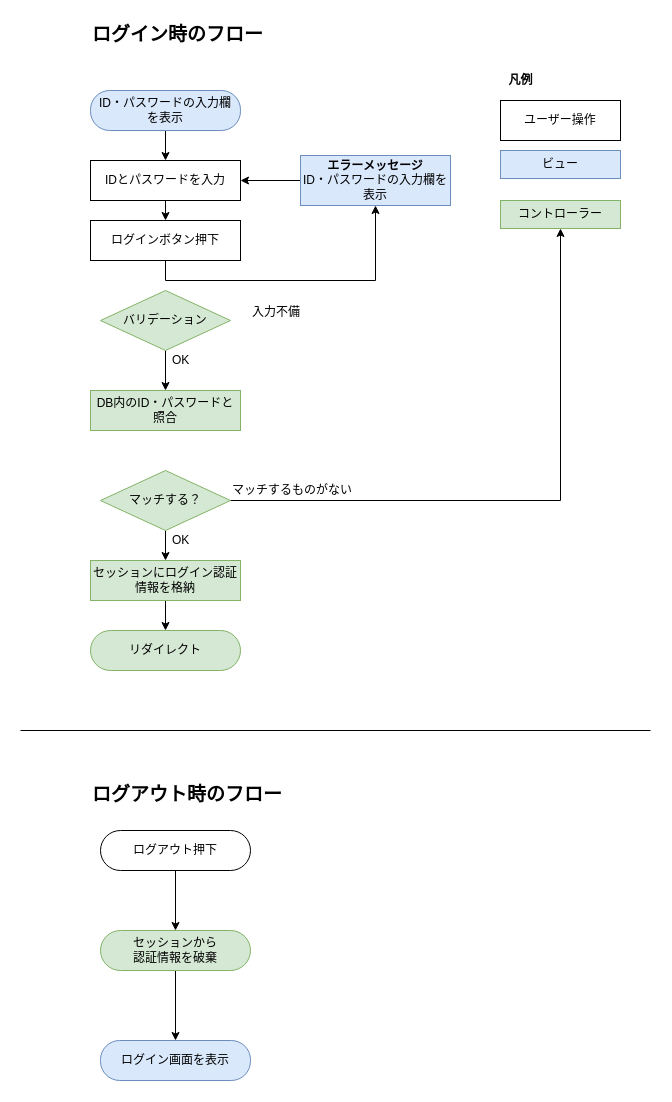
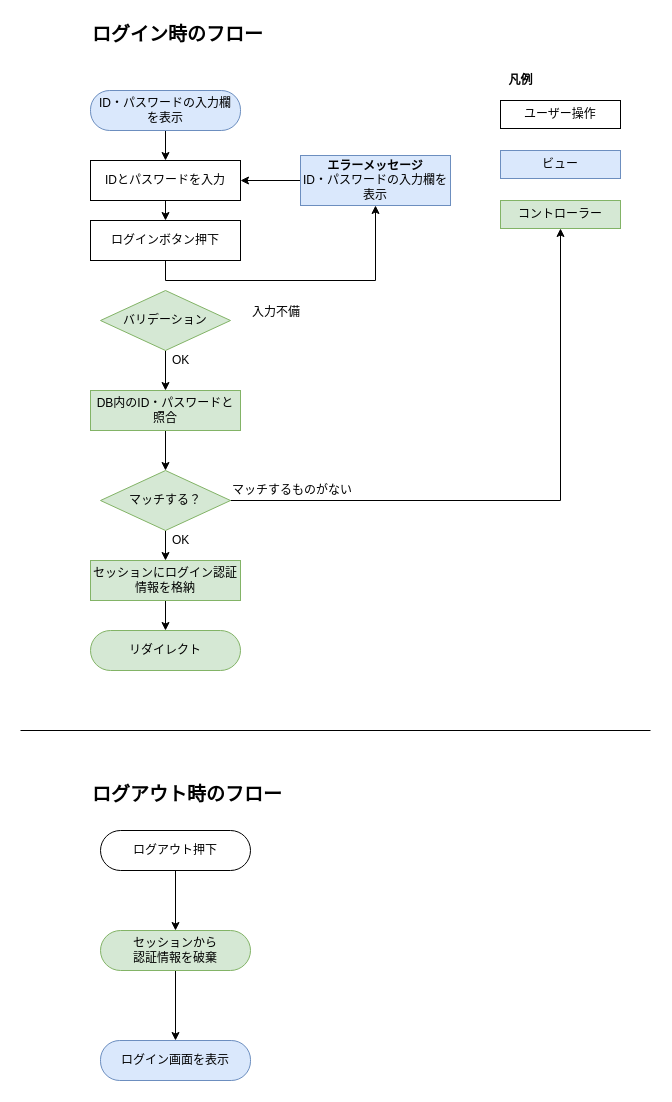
(561, 121) -> (561, 115)
none -> (166, 447)
